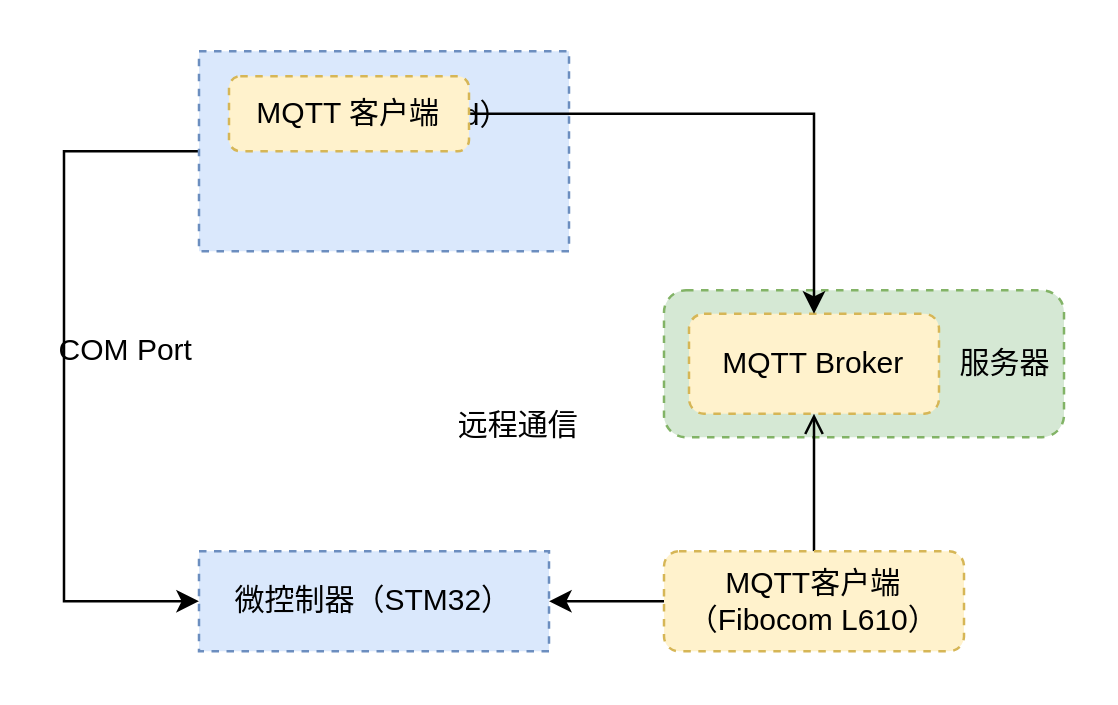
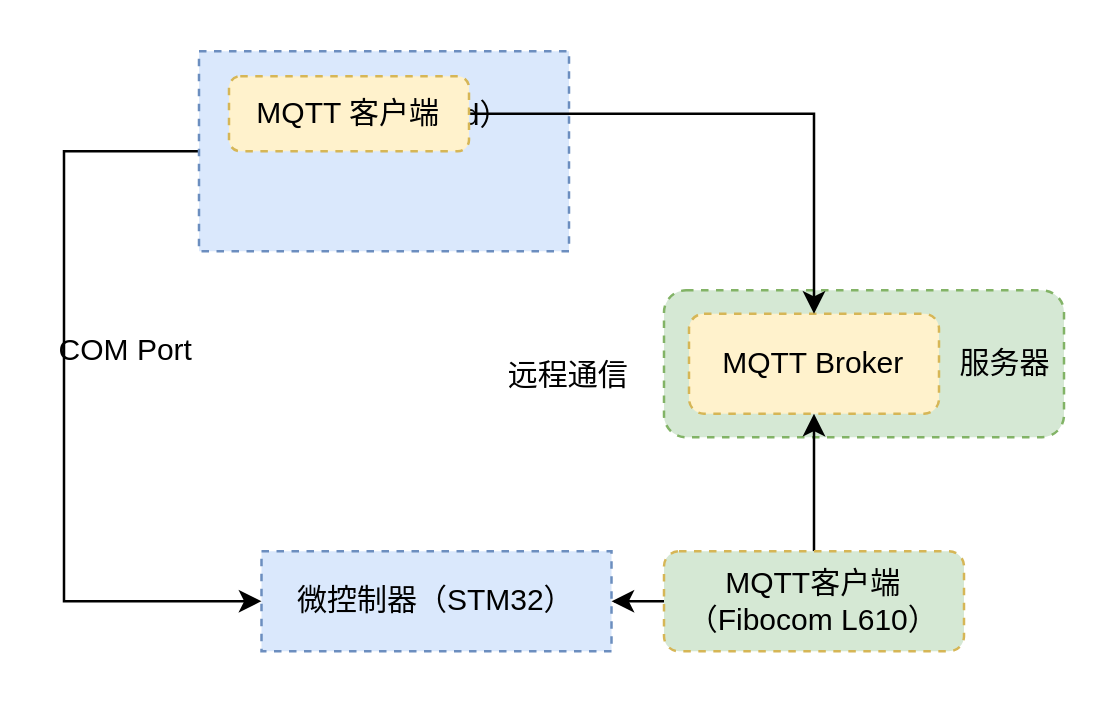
(519, 426) -> (569, 376)
(814, 427) -> (814, 432)
(374, 601) -> (436, 601)
(814, 601) -> (814, 601)
